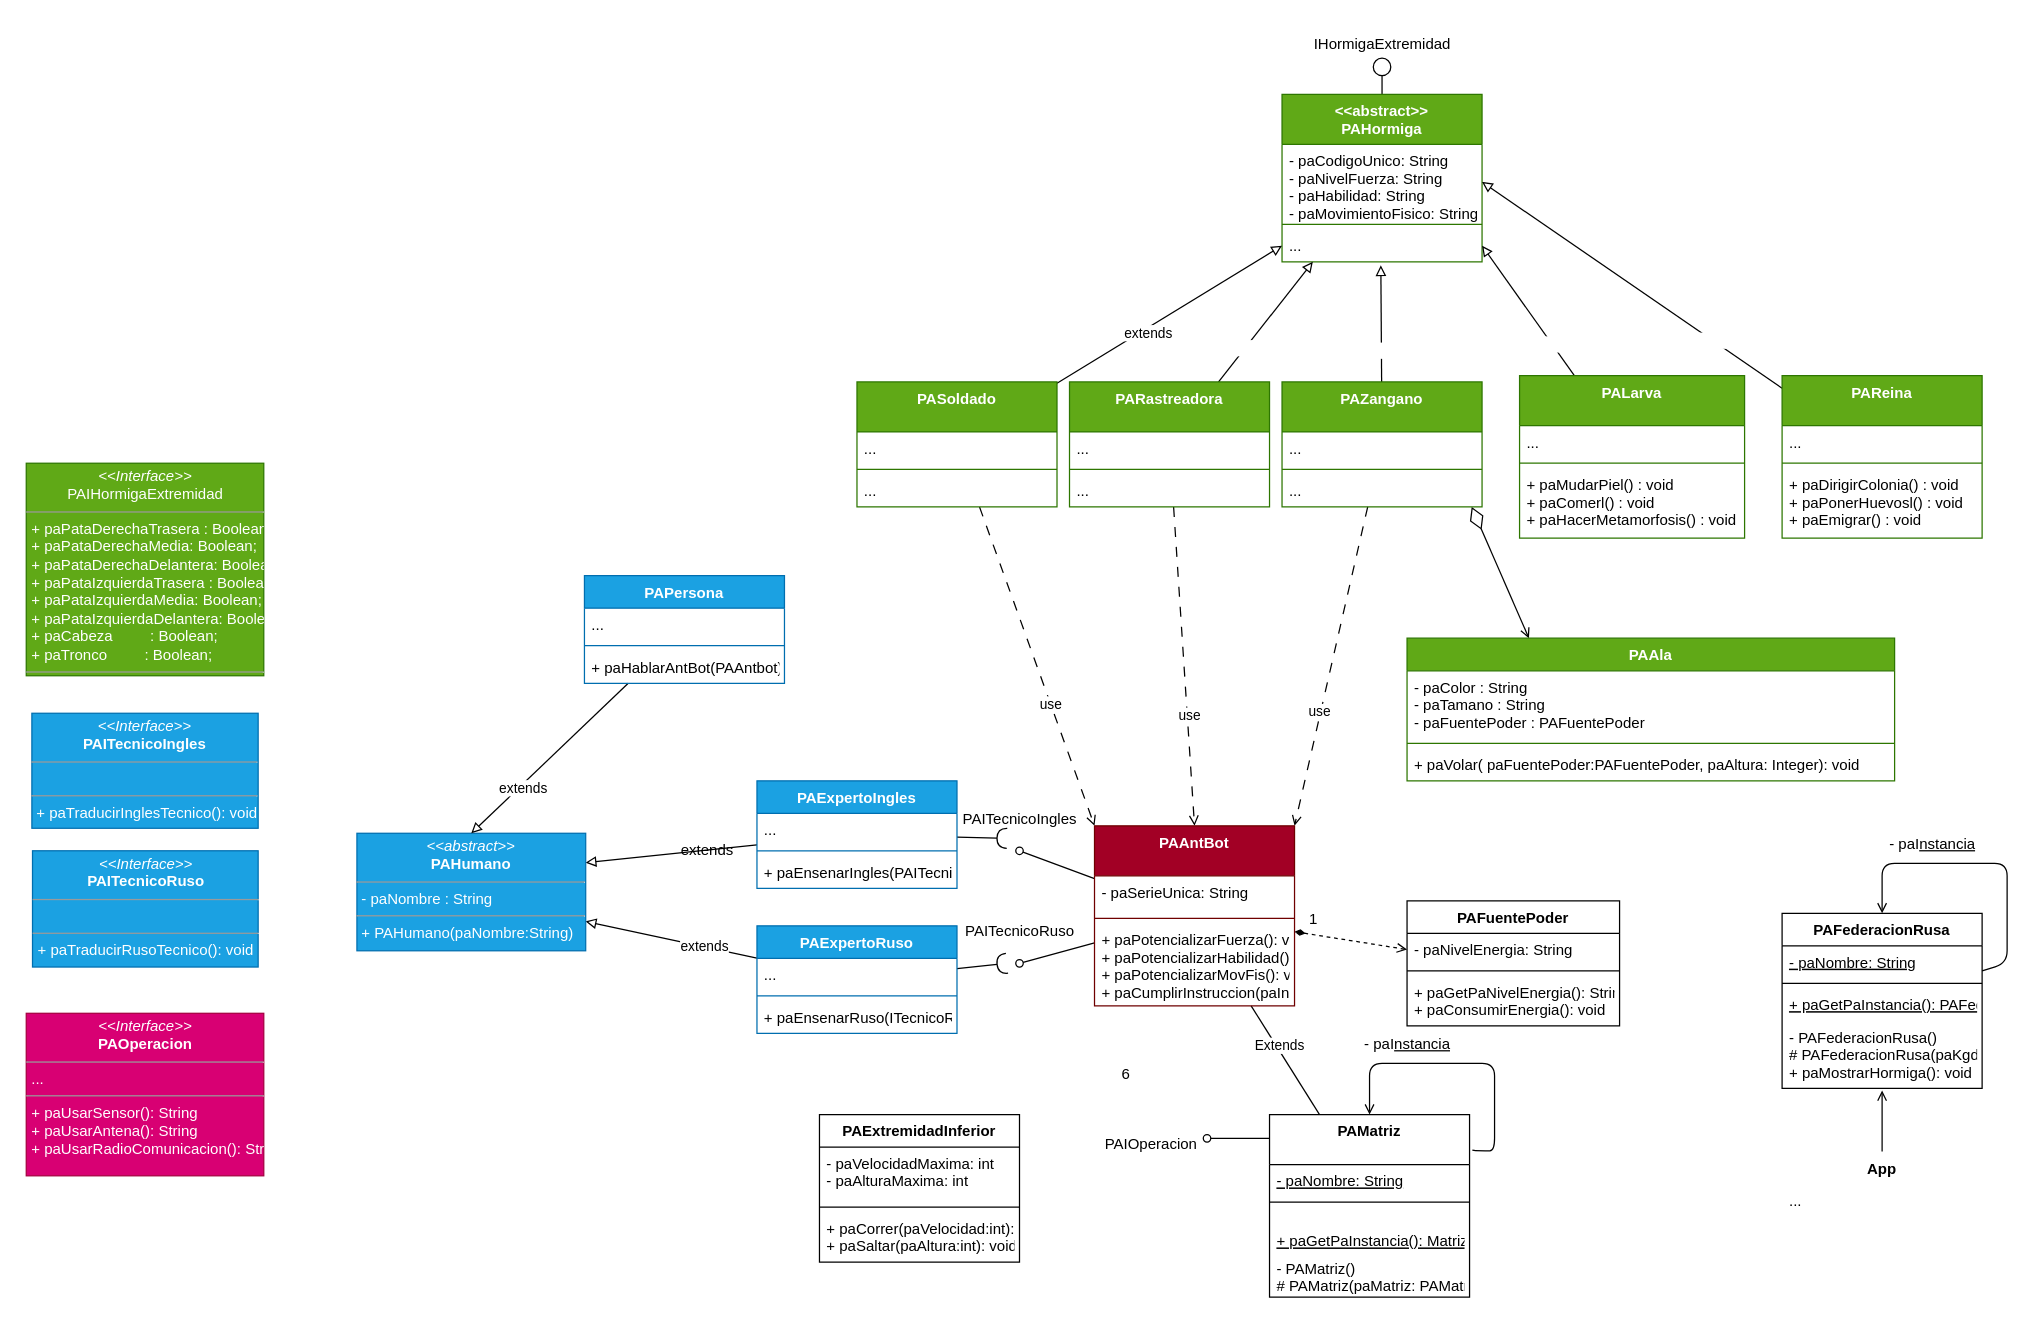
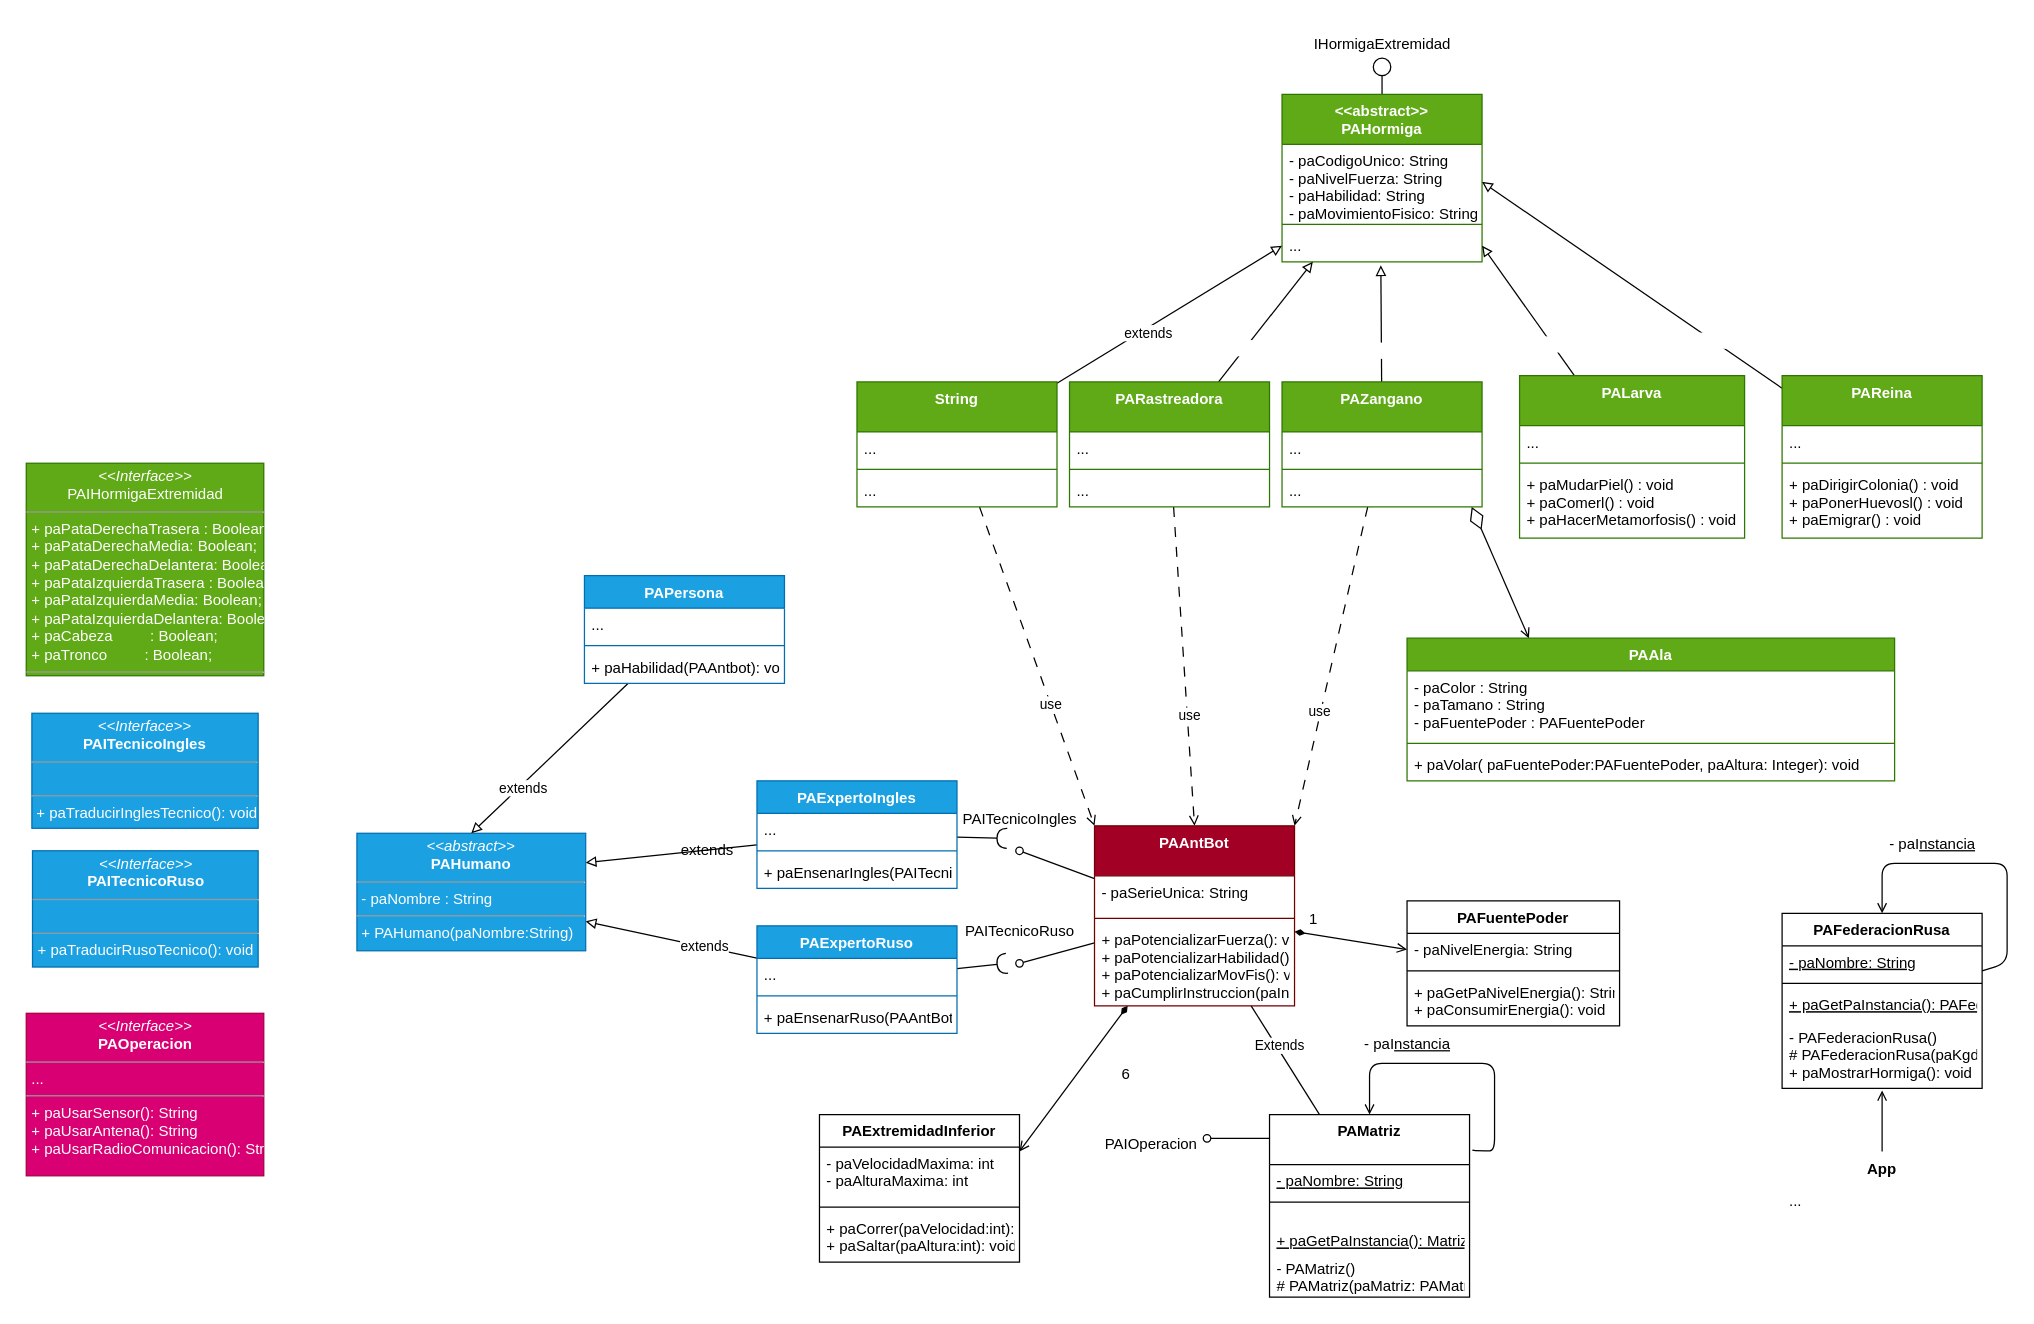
(956, 399) -> (956, 399)
(716, 668) -> (699, 668)
(1354, 941) -> (1354, 941)
(901, 1018) -> (886, 1018)
none -> (1071, 1081)
